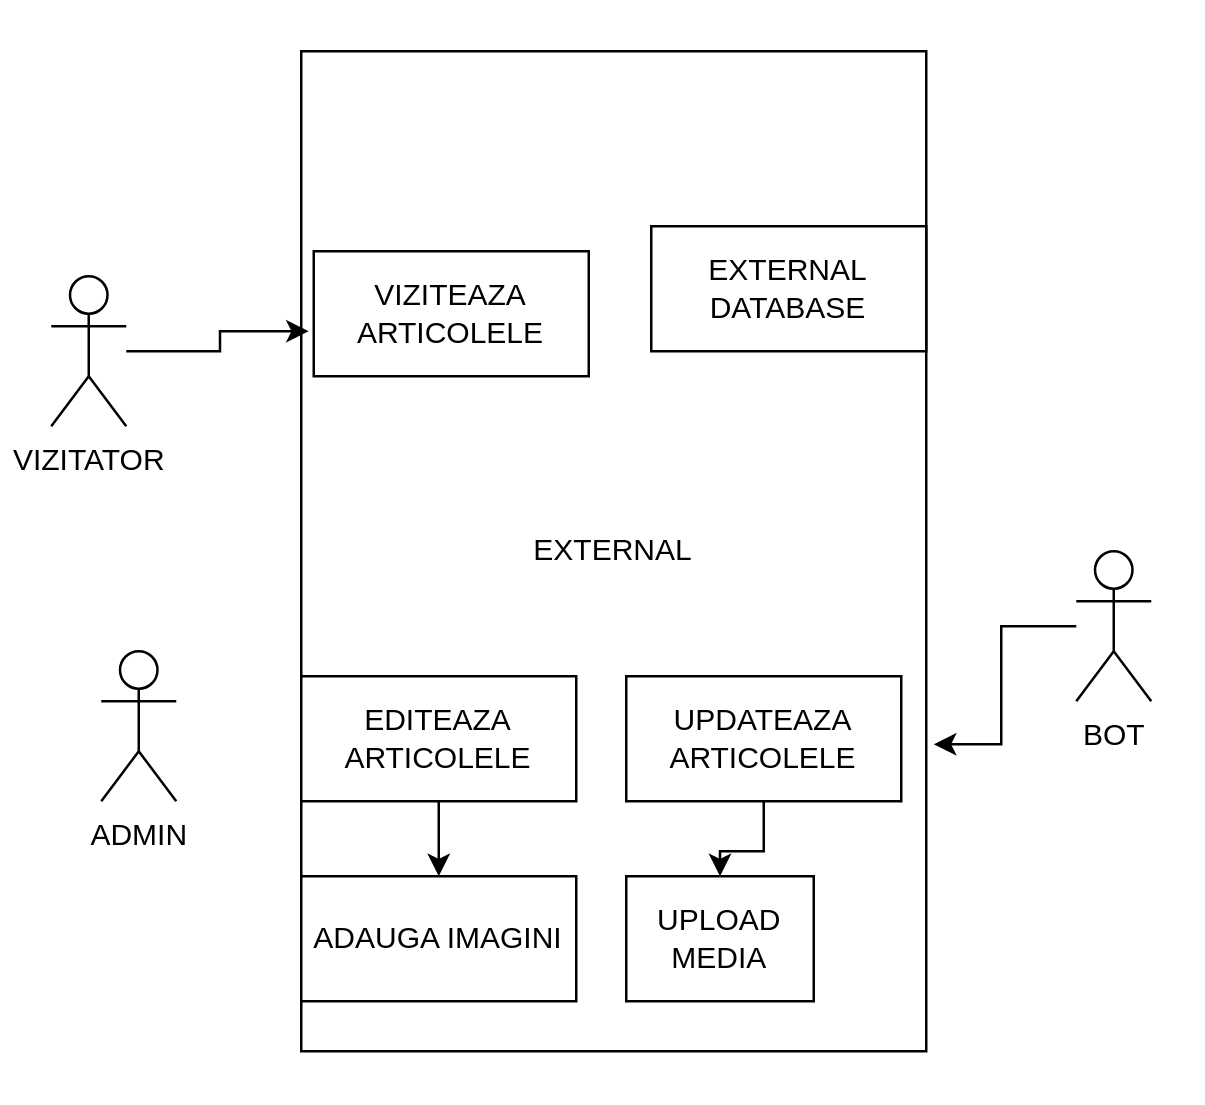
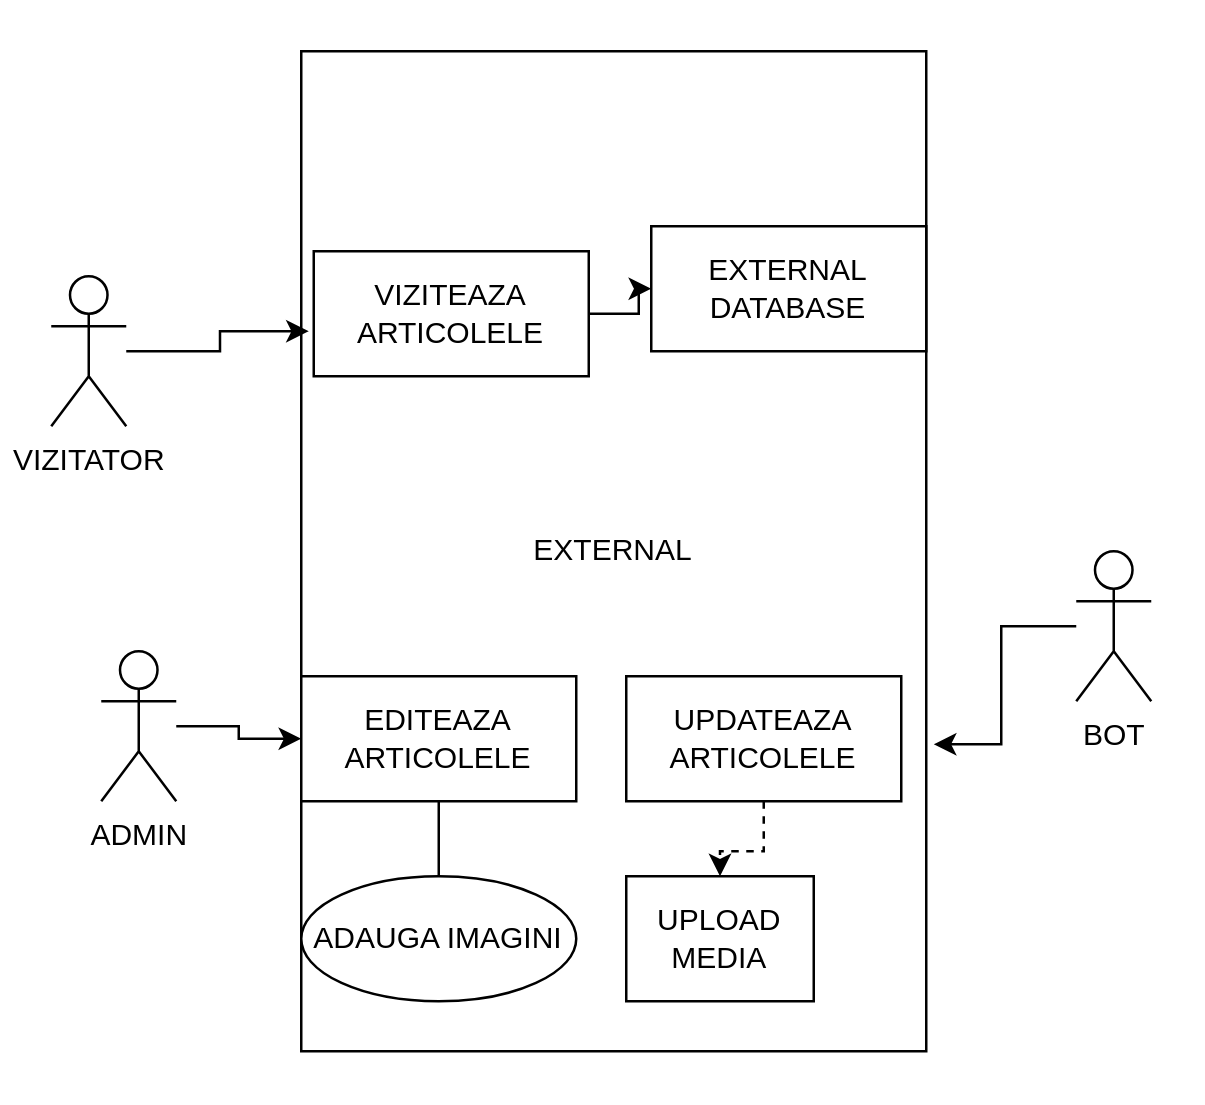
none -> (628, 314)
none -> (237, 726)
(760, 851) -> (760, 851)
(439, 858) -> (439, 865)
(439, 939) -> (439, 939)
